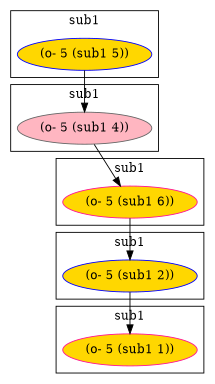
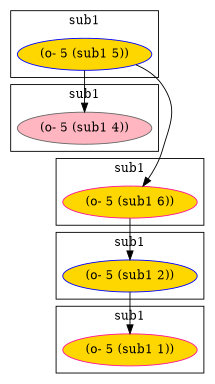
(107, 164) -> (171, 116)
